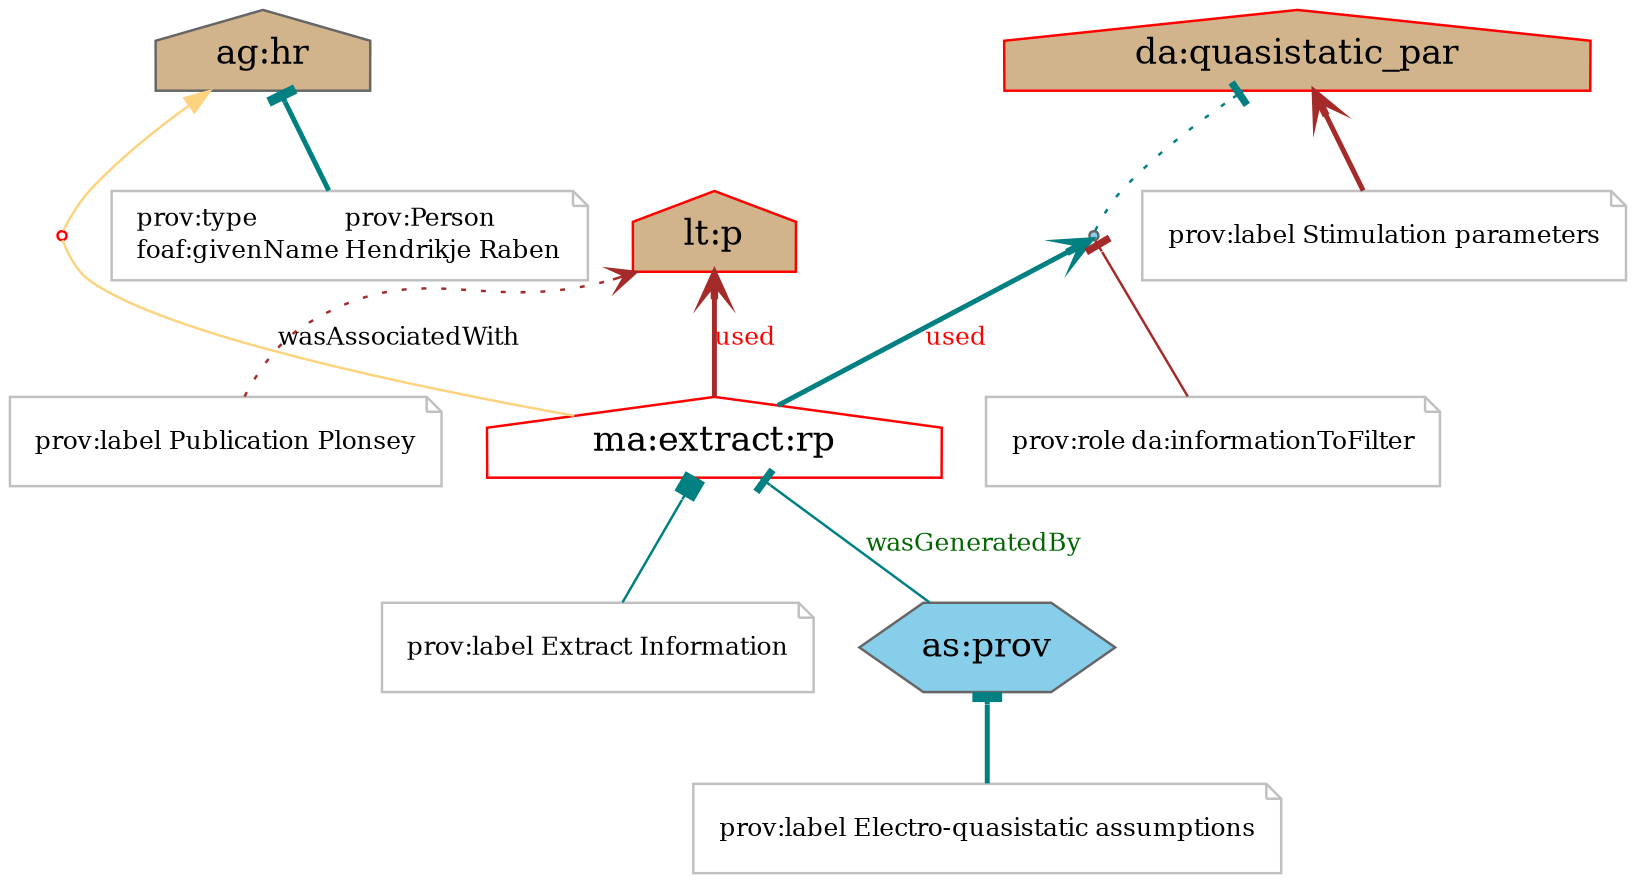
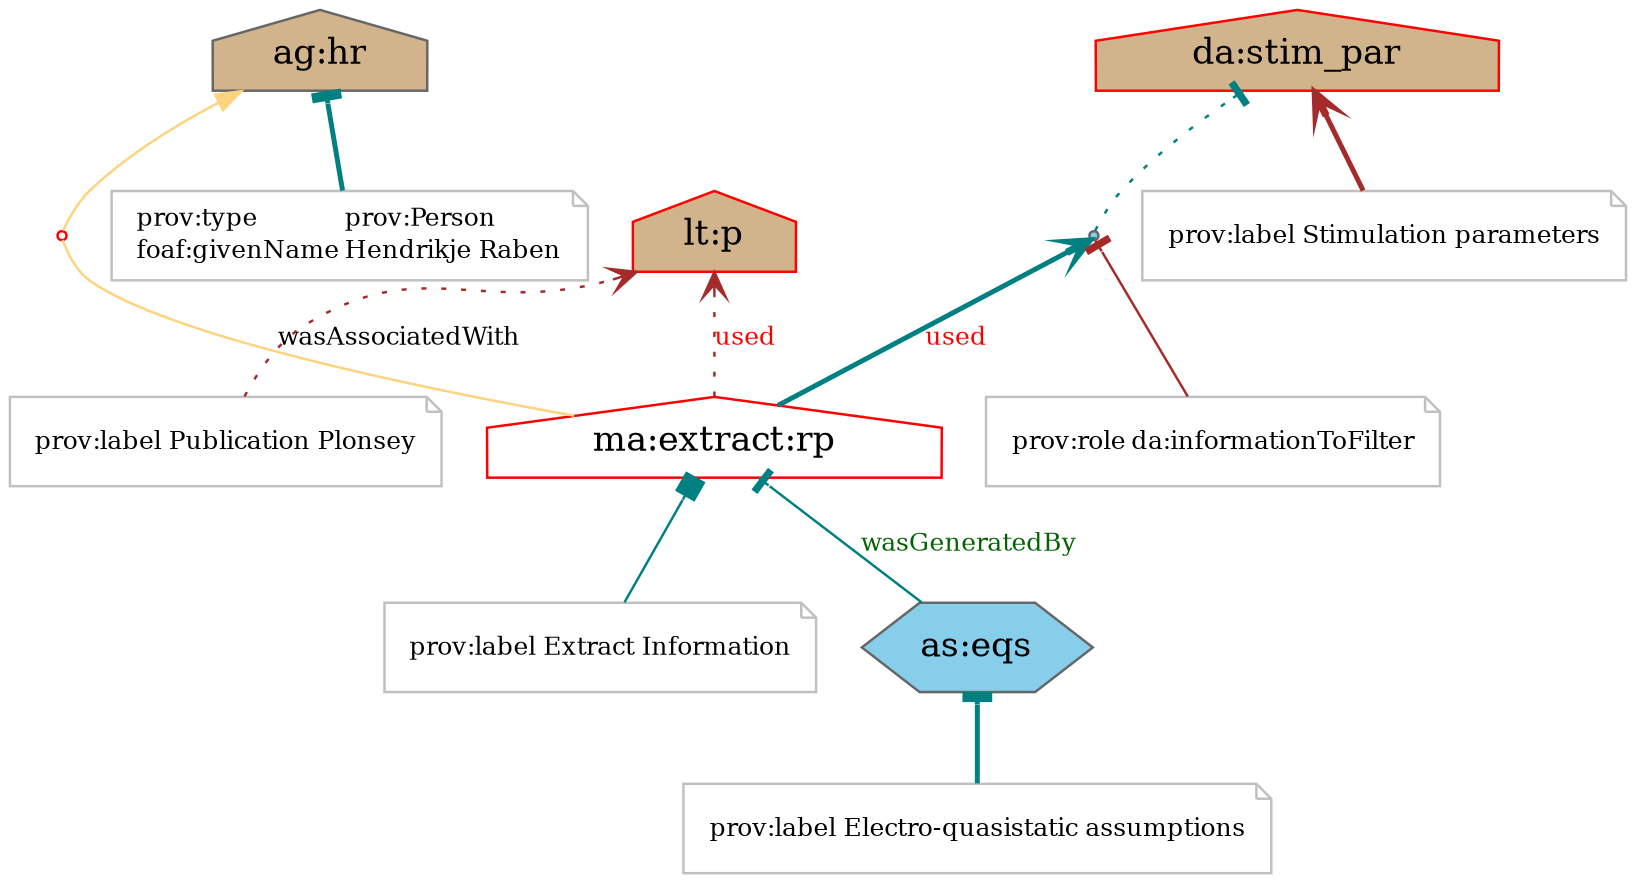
(1297, 55) -> (1297, 55)
(714, 347) -> (714, 347)
(987, 647) -> (977, 647)
